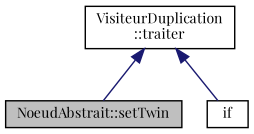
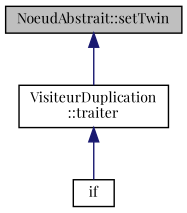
(119, 80) -> (94, 66)
